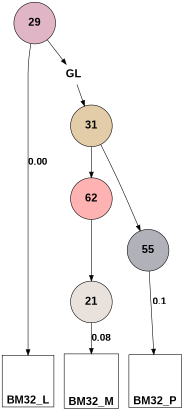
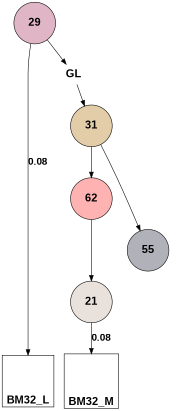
(38, 162) -> (38, 162)
(155, 381) -> none
